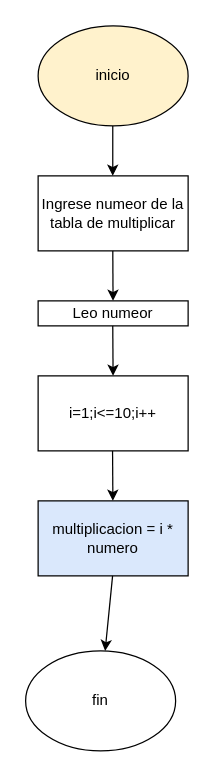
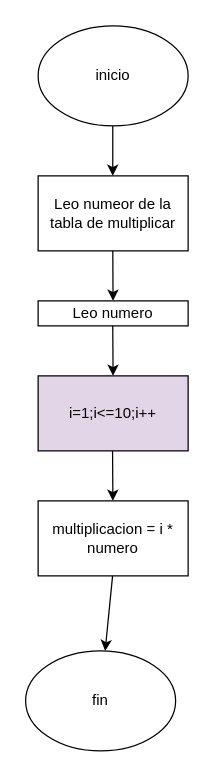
(113, 76) -> (113, 76)
(113, 213) -> (113, 213)
(113, 313) -> (113, 313)
(113, 413) -> (113, 413)
(113, 538) -> (113, 538)
